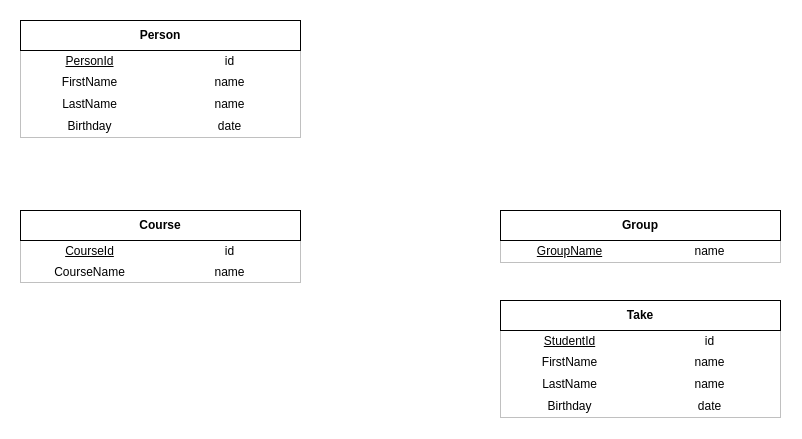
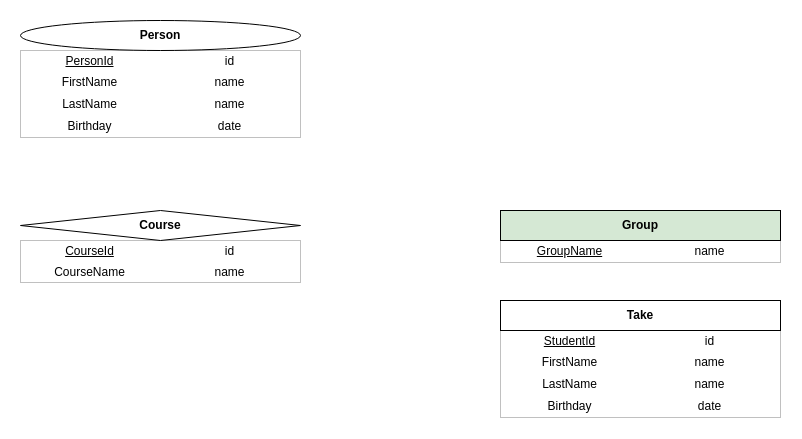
(161, 36) -> (161, 36)
(161, 226) -> (161, 226)
(641, 226) -> (641, 226)
